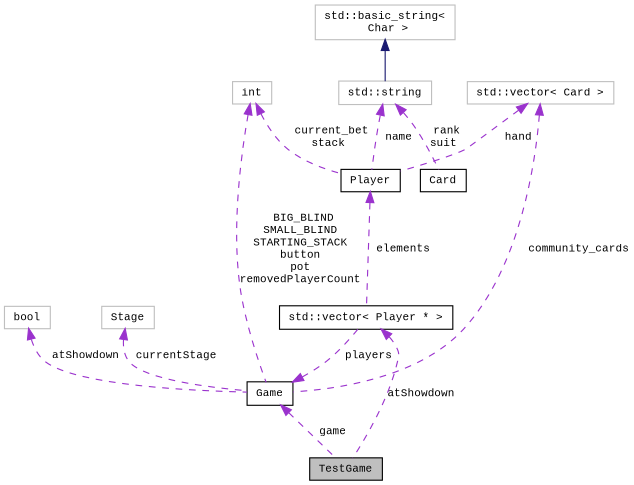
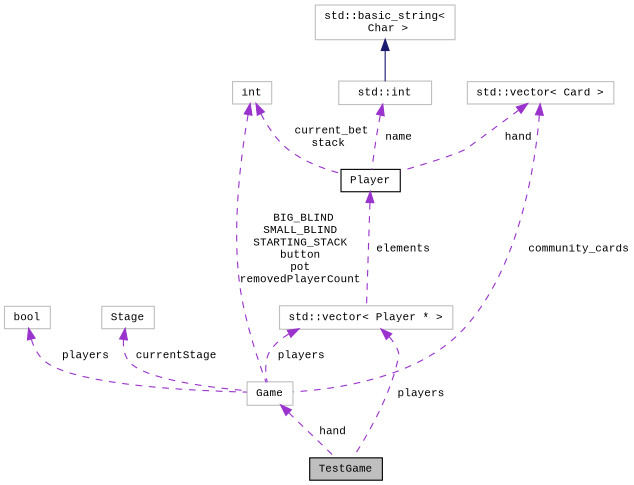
(385, 93) -> (385, 93)
(443, 181) -> none
(366, 318) -> (366, 318)
(83, 356) -> (83, 356)
(333, 356) -> (269, 354)
(270, 394) -> (270, 394)
(418, 394) -> (418, 394)
(330, 432) -> (330, 432)
